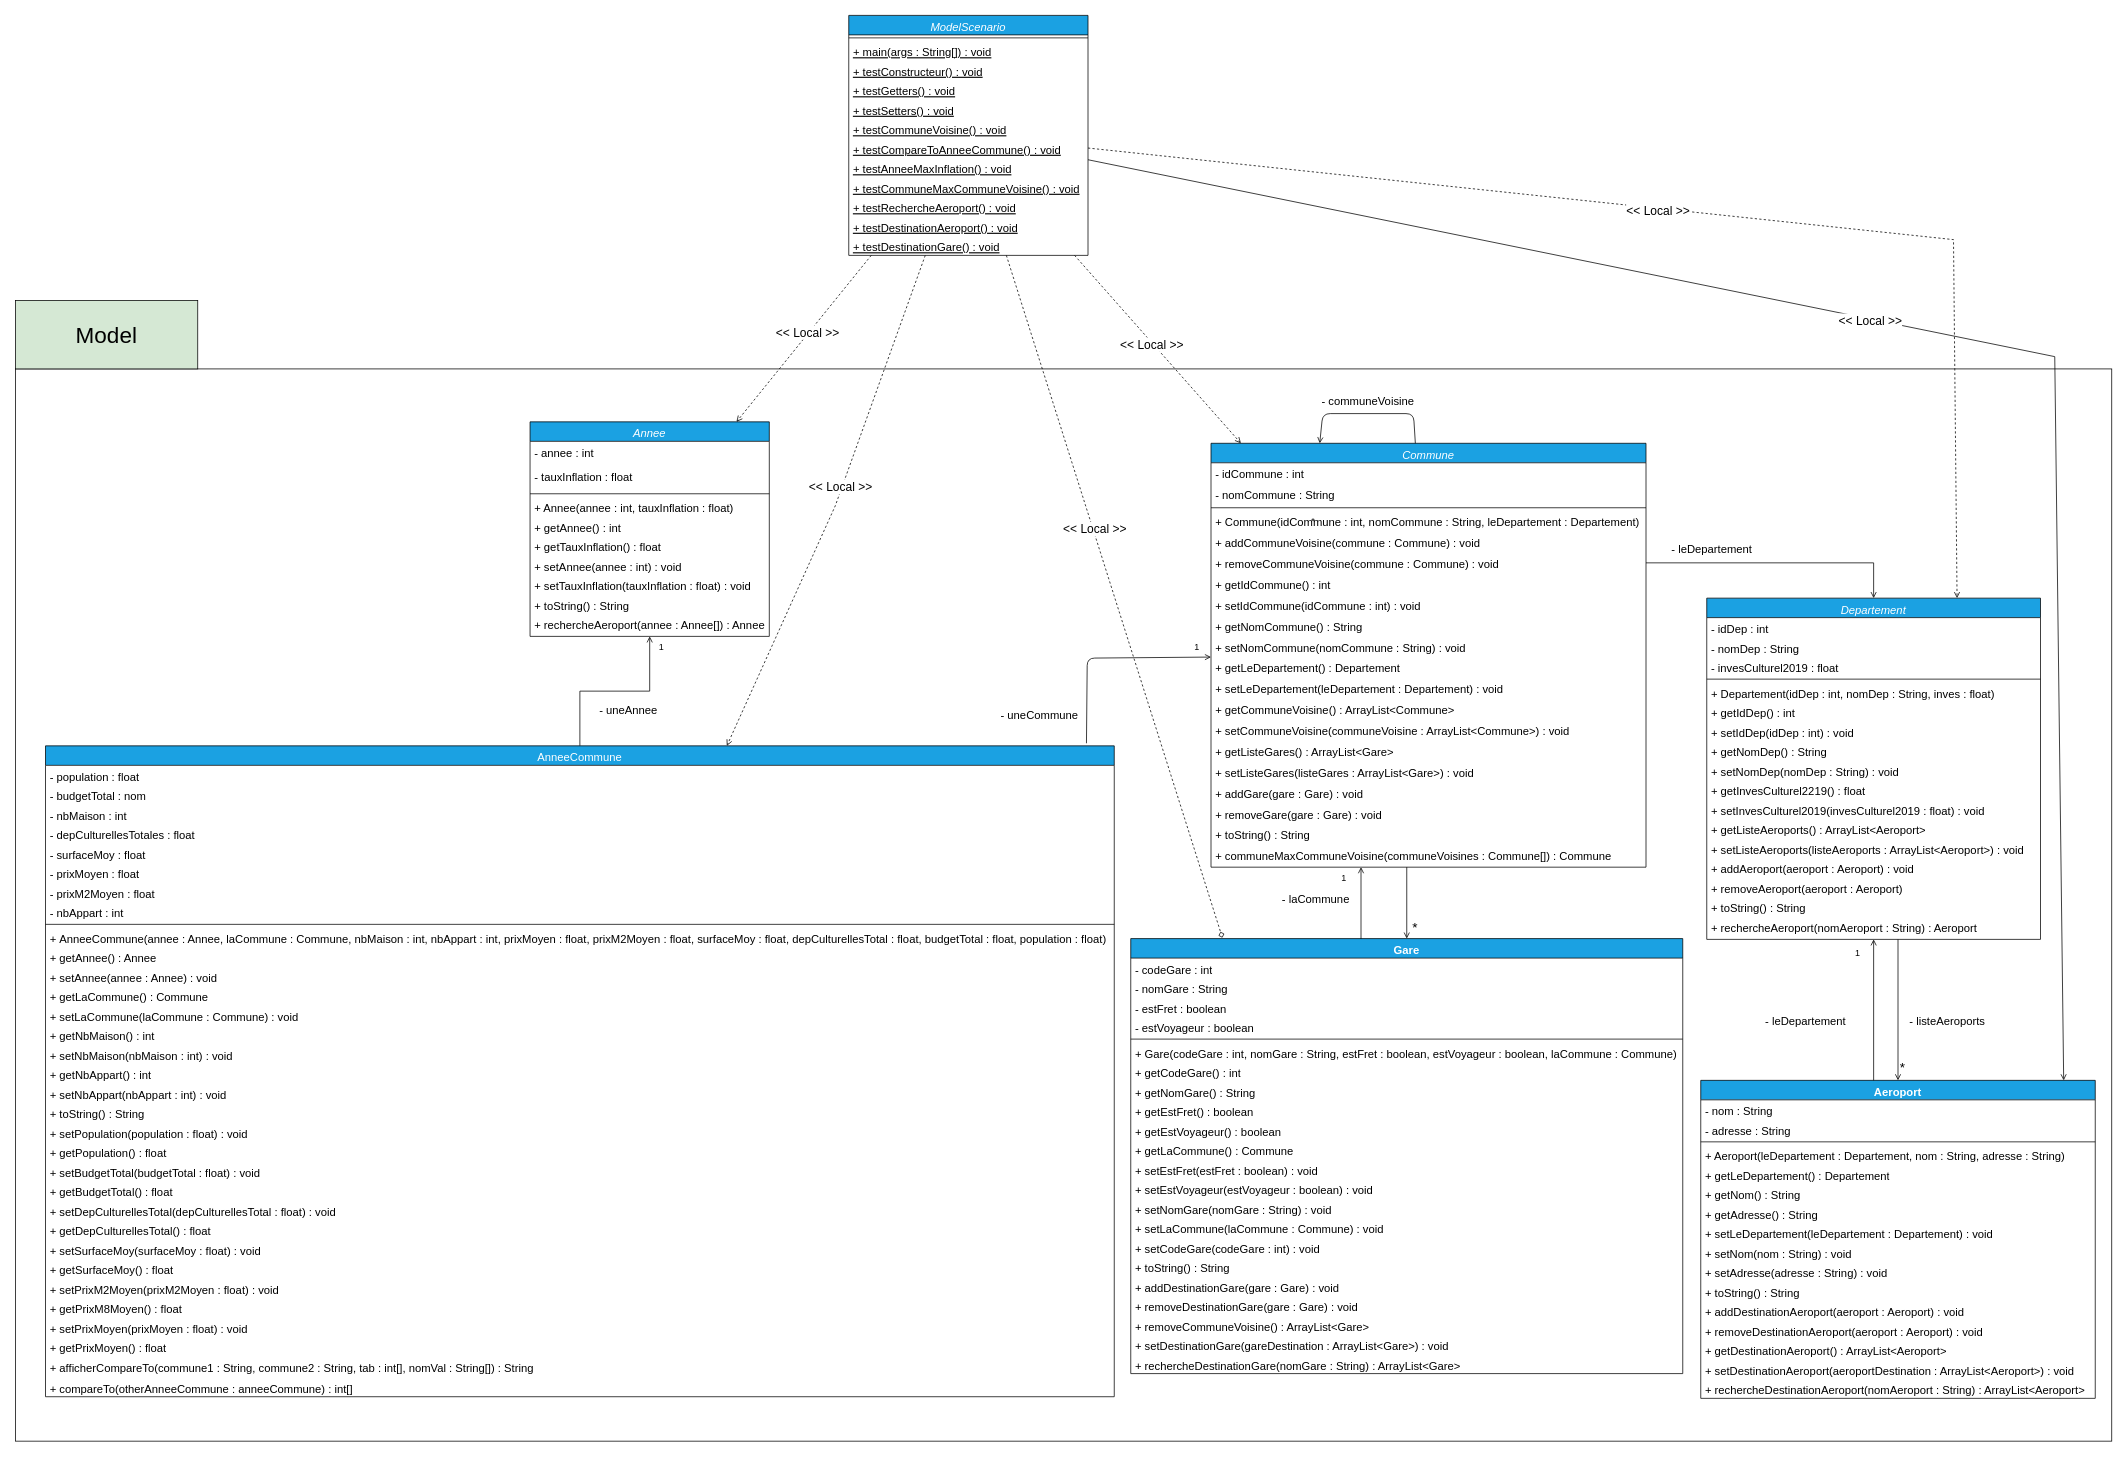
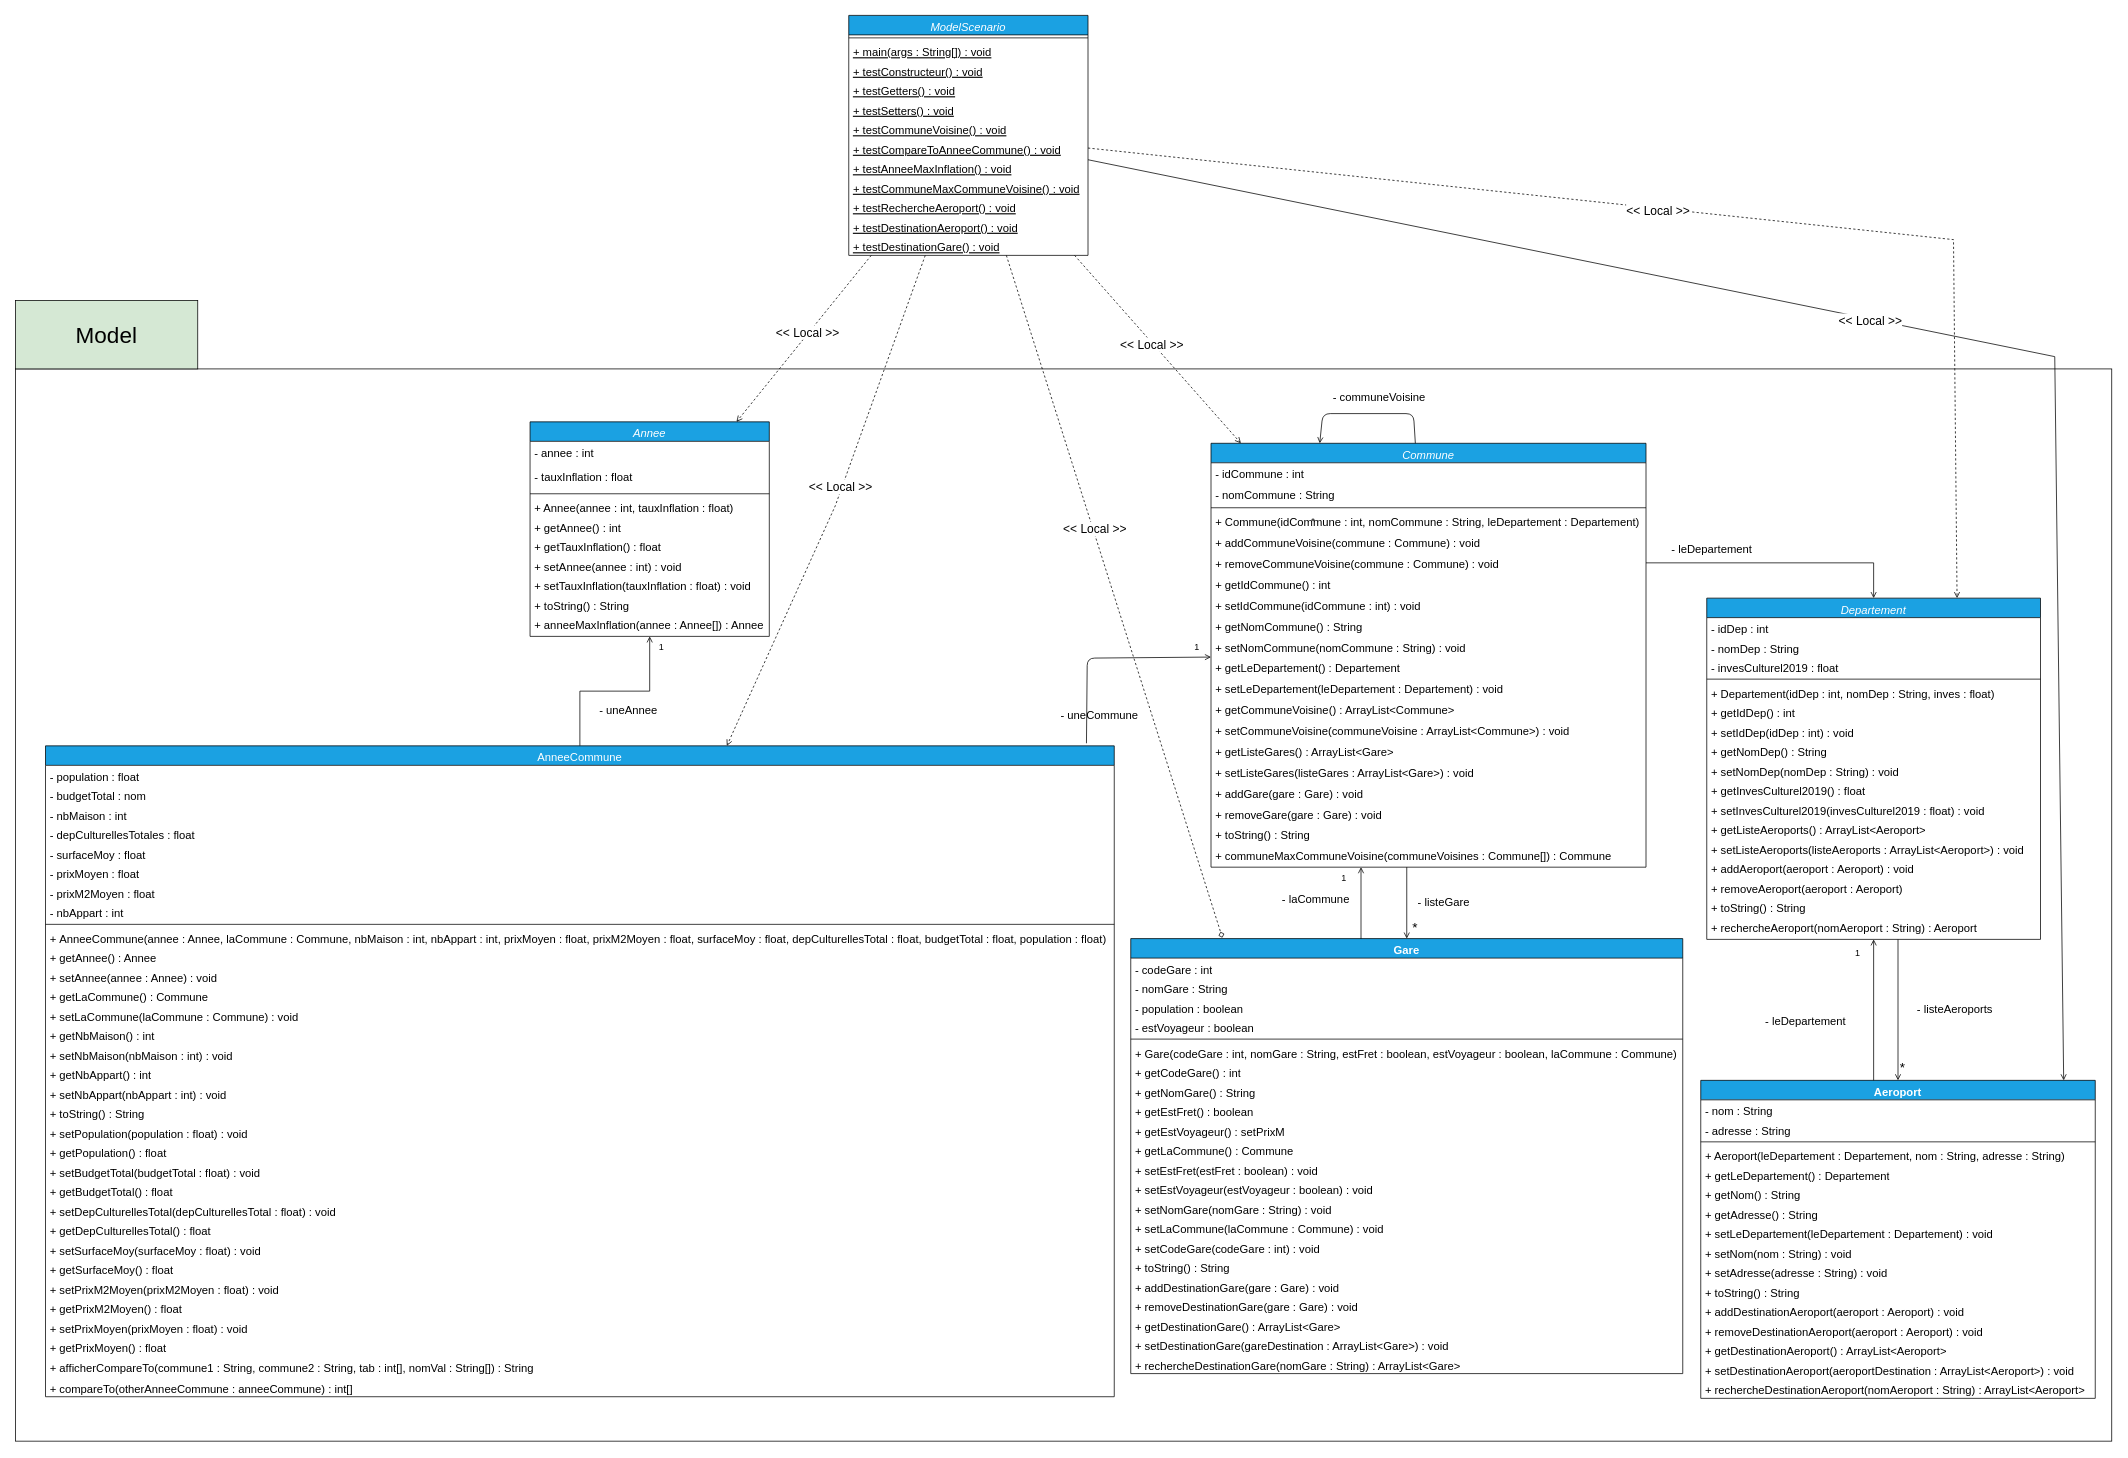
(1367, 401) -> (1379, 397)
(662, 625) -> (659, 625)
(1039, 715) -> (1099, 715)
(1801, 791) -> (1801, 791)
none -> (1443, 902)
(1188, 1009) -> (1194, 1009)
(1947, 1020) -> (1955, 1009)
(1216, 1132) -> (1219, 1132)
(123, 1310) -> (123, 1310)
(1257, 1327) -> (1251, 1327)
